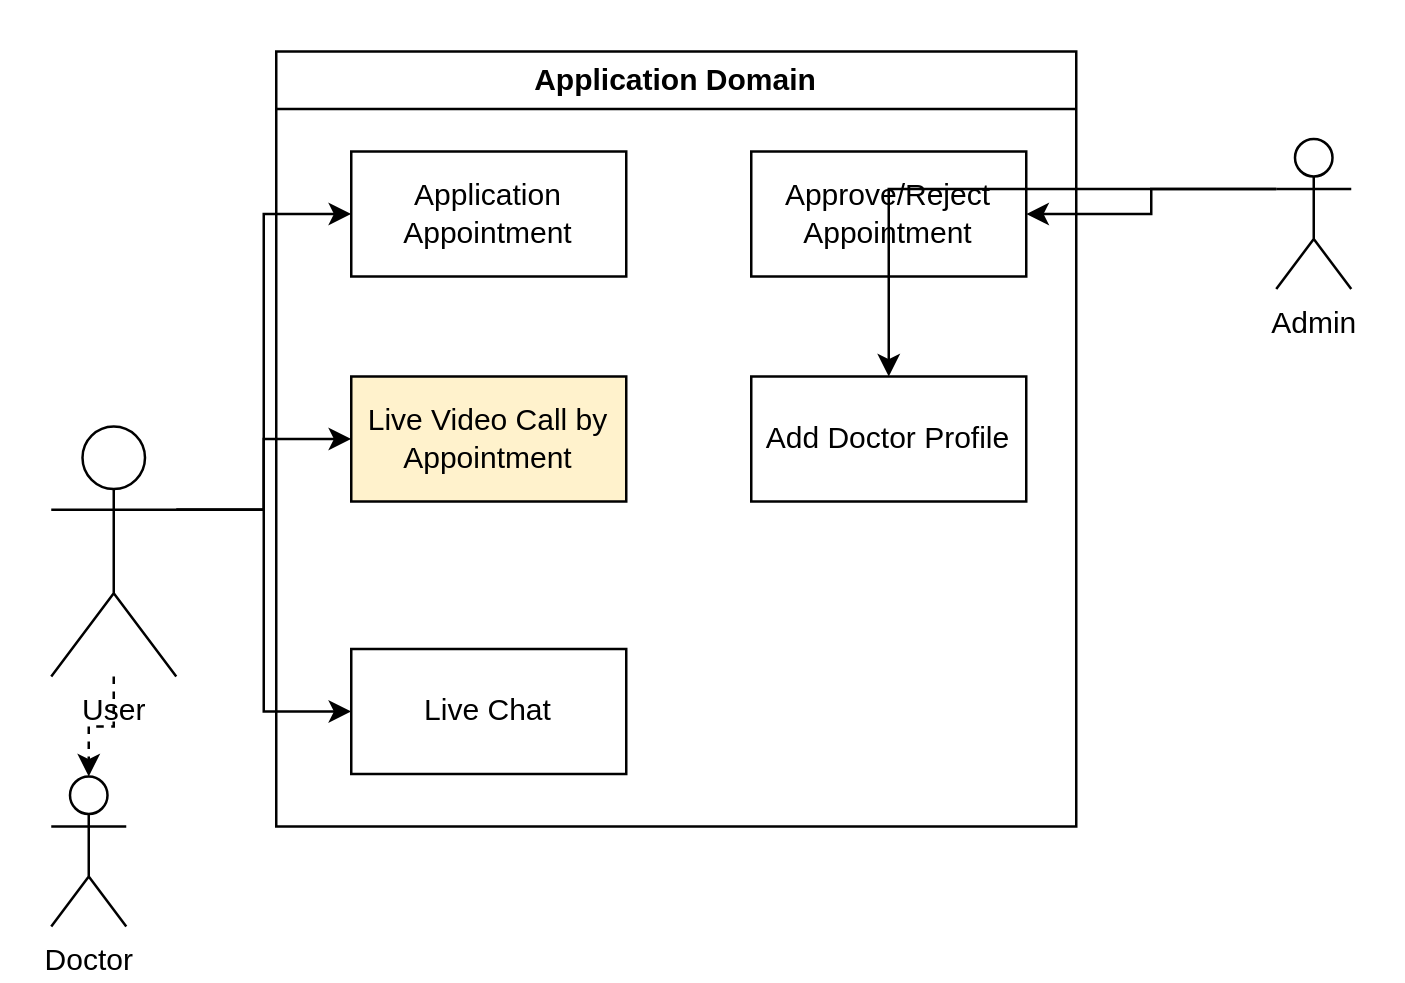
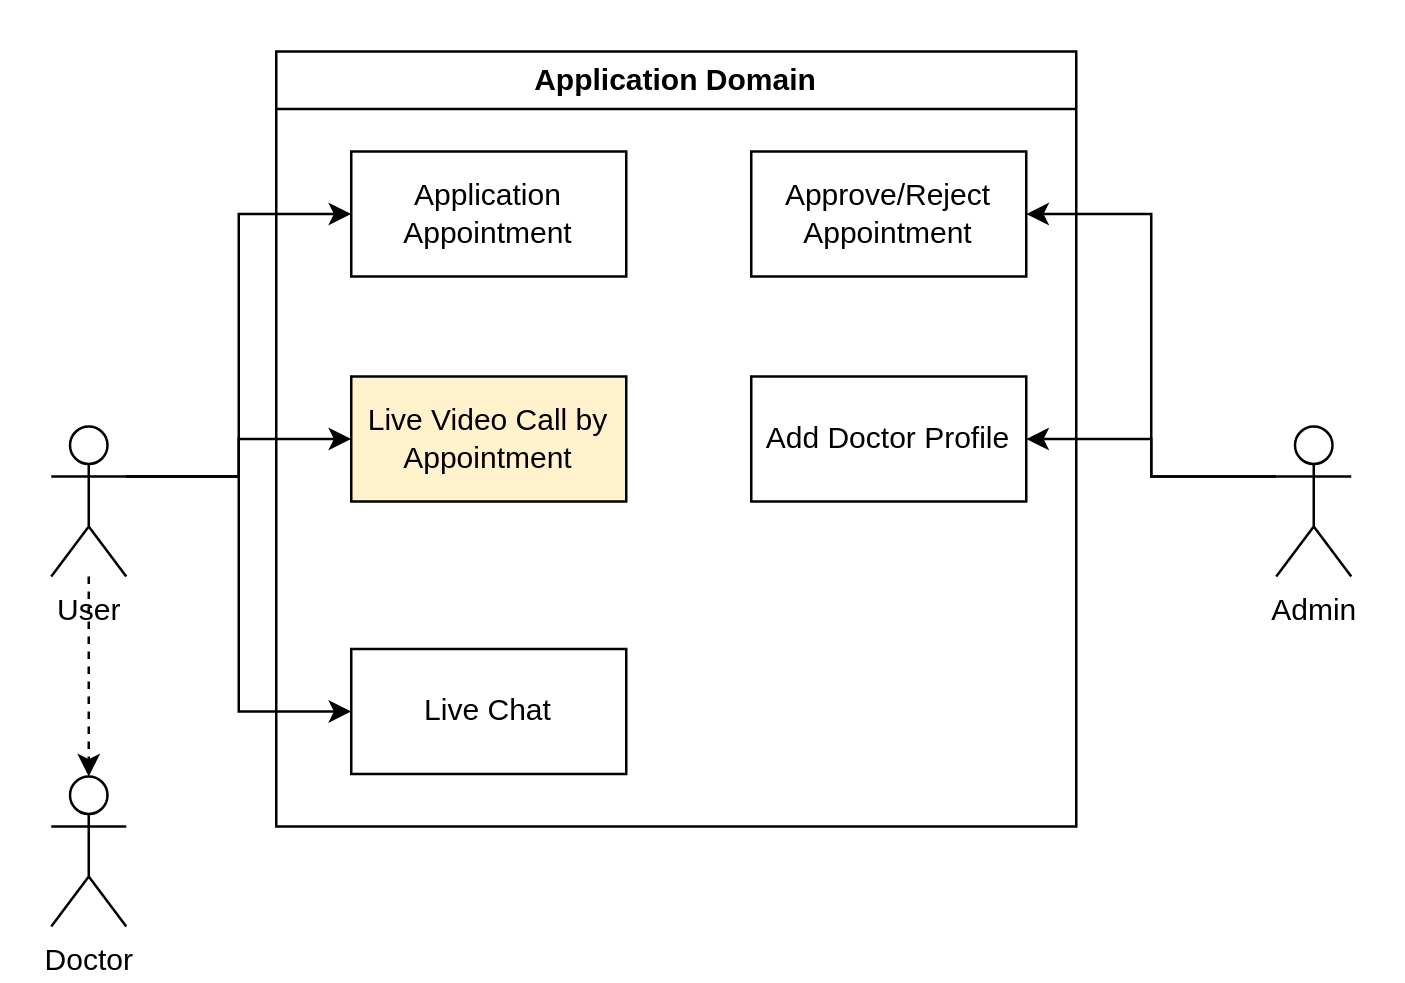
(1314, 214) -> (1314, 501)
(114, 551) -> (89, 501)
